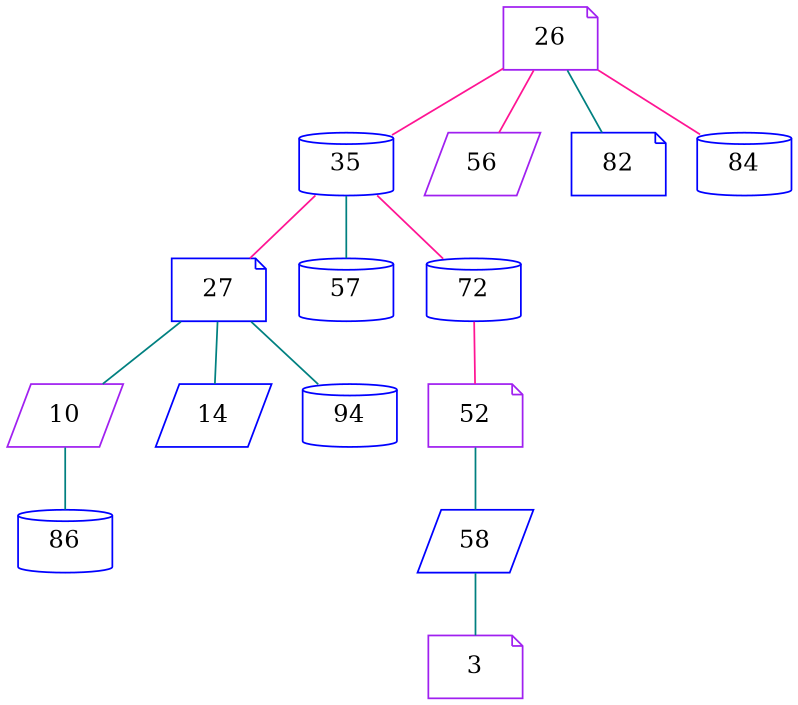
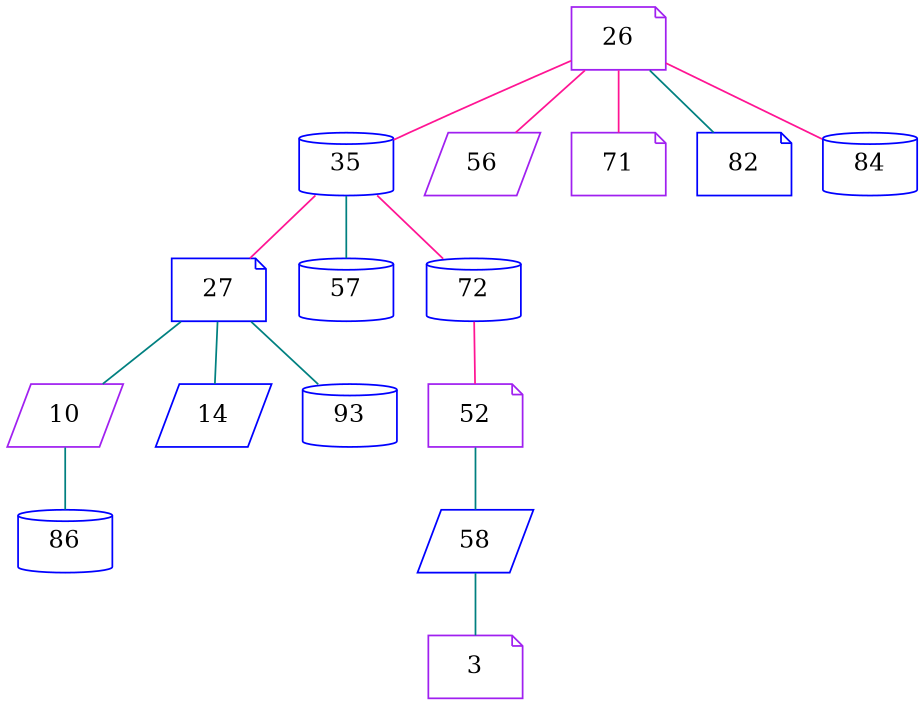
none -> (619, 164)
(350, 416) -> (350, 416)
